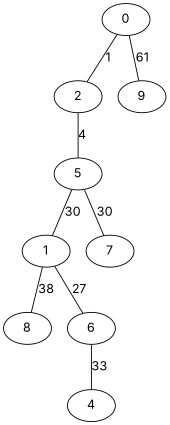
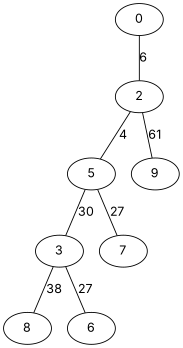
(109, 58) -> (144, 58)
(134, 58) -> (147, 135)
(105, 213) -> (118, 213)
(46, 251) -> (59, 251)
(91, 406) -> none
